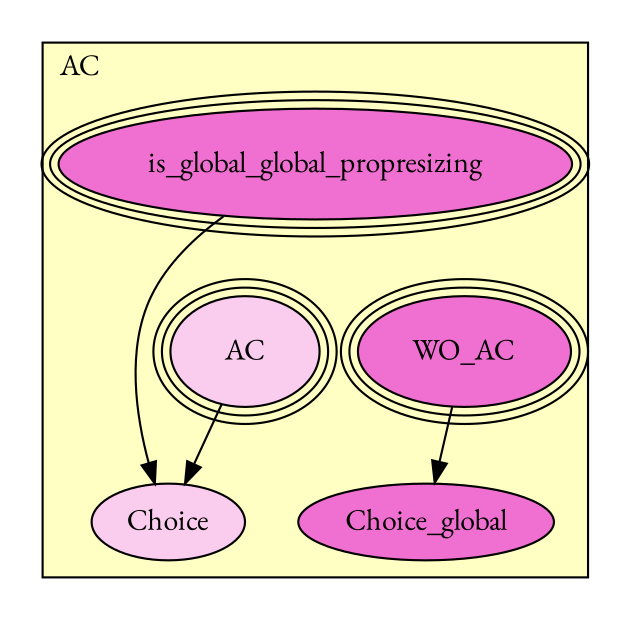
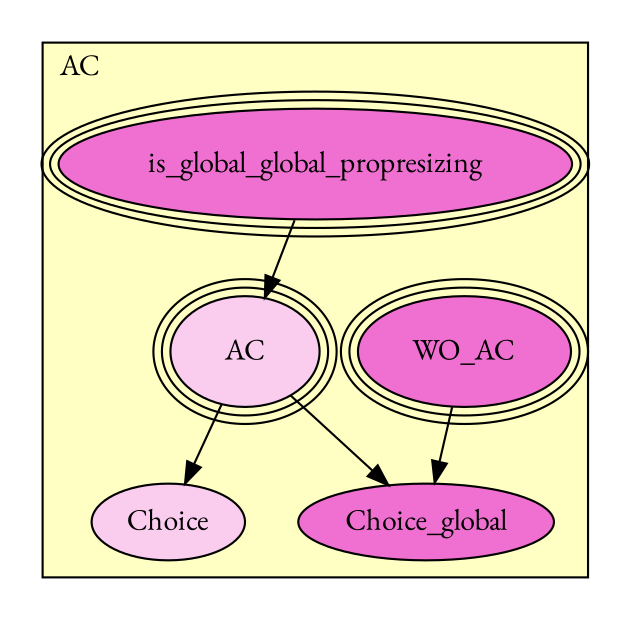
(141, 325) -> (284, 249)
none -> (331, 433)
